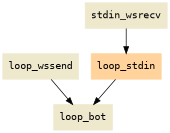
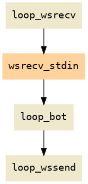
(126, 16) -> (44, 16)
(126, 66) -> (44, 66)
(60, 89) -> (44, 139)
